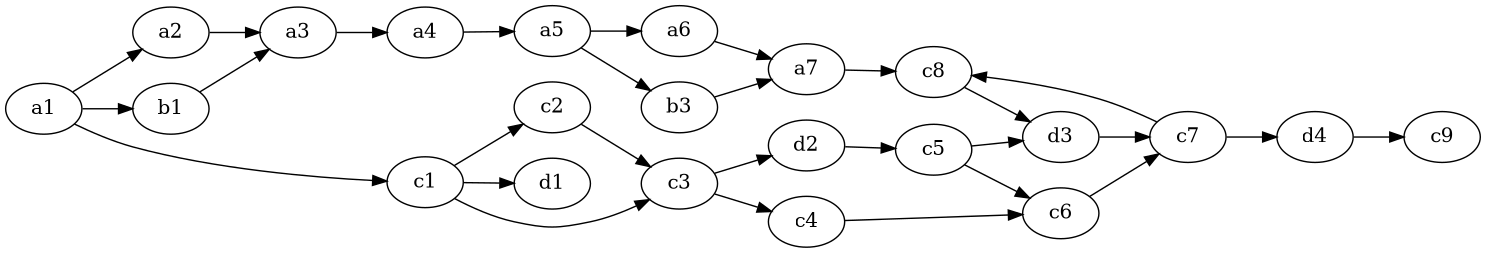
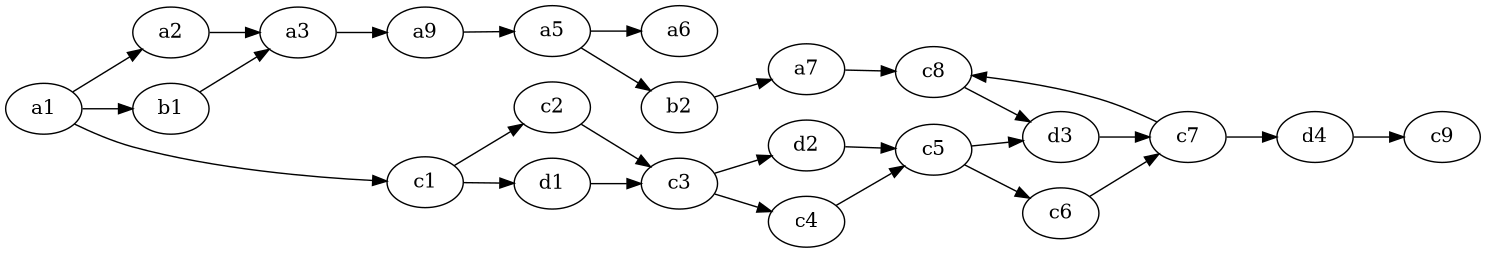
(425, 32) -> (425, 32)
(736, 48) -> none
(679, 107) -> (679, 107)
(927, 218) -> (864, 189)
(545, 227) -> (609, 184)
